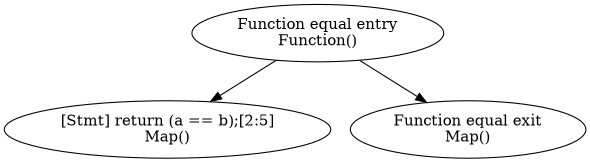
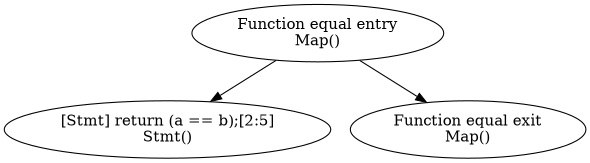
(318, 33) -> (318, 33)
(168, 129) -> (168, 129)
